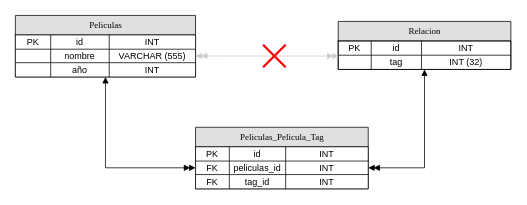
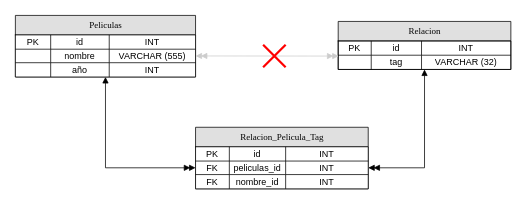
(466, 63) -> (466, 63)
(282, 137) -> (282, 137)
(257, 182) -> (257, 182)
